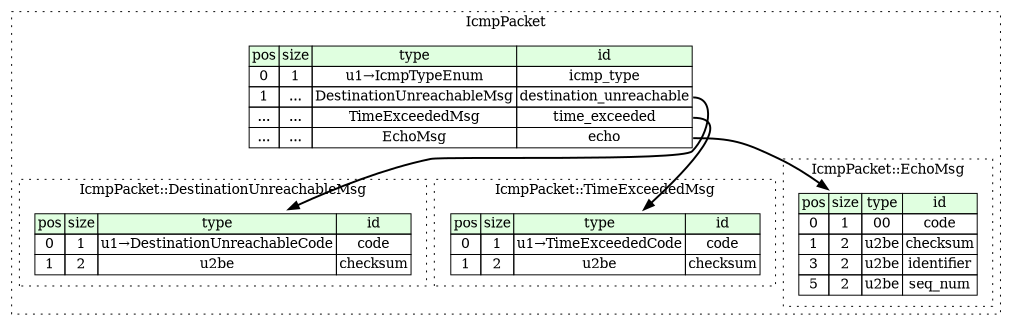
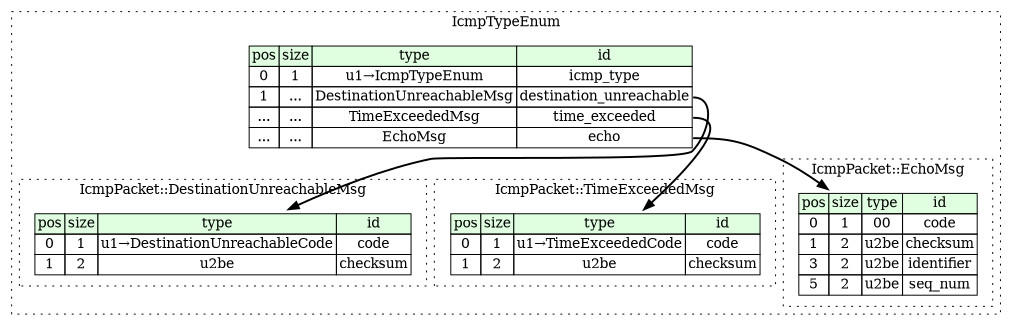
(506, 23) -> (506, 23)
